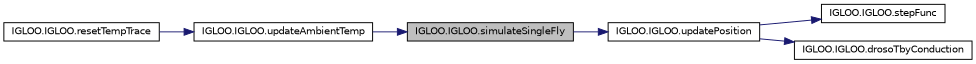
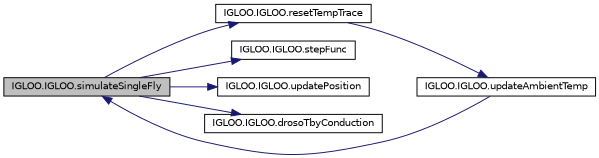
(786, 22) -> (185, 69)
(772, 40) -> (185, 104)
none -> (165, 47)
